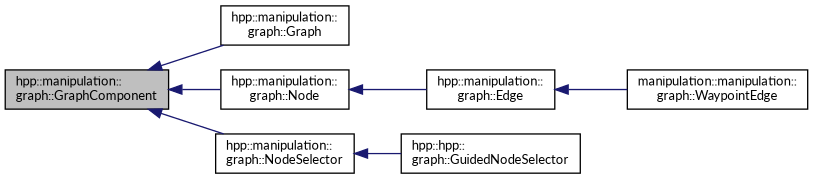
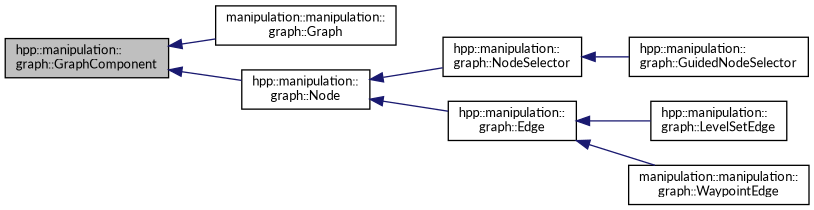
(285, 25) -> (306, 25)
none -> (719, 121)
(192, 124) -> (413, 73)
(491, 154) -> (719, 57)
